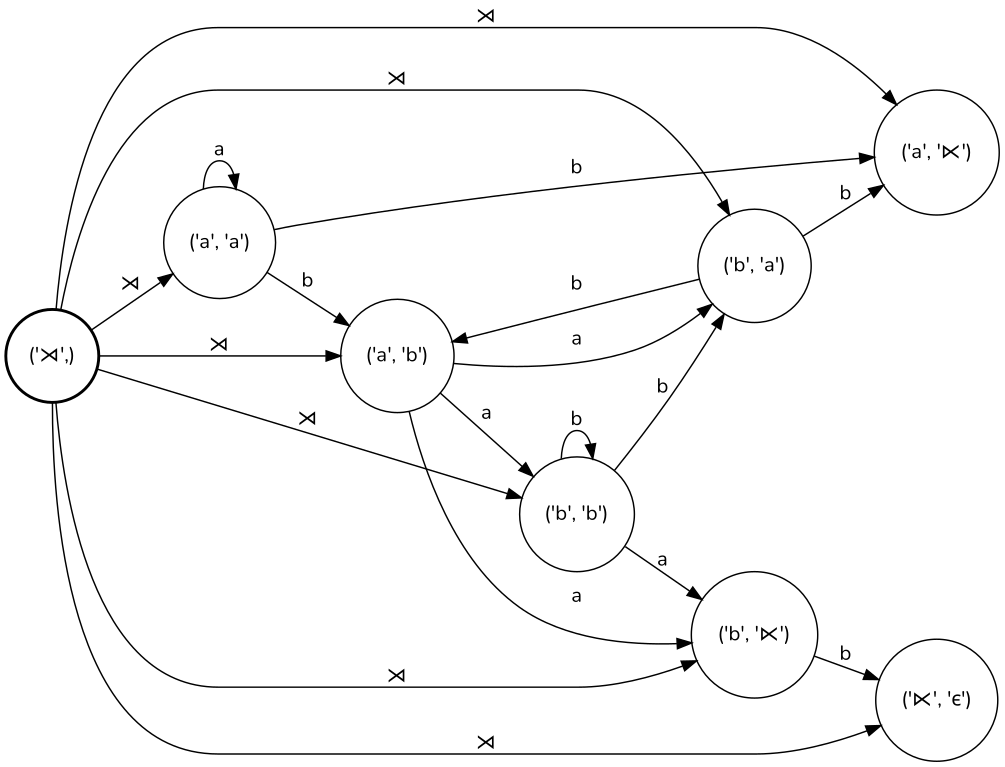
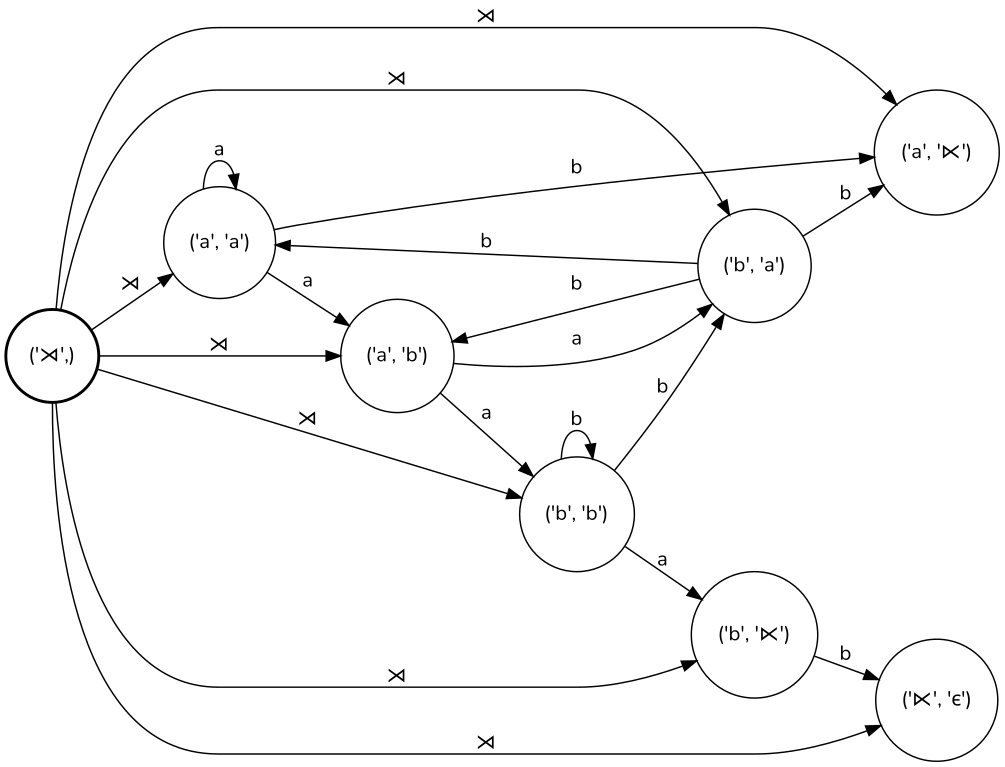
none -> (494, 255)
(308, 281) -> (308, 281)
(495, 586) -> none
